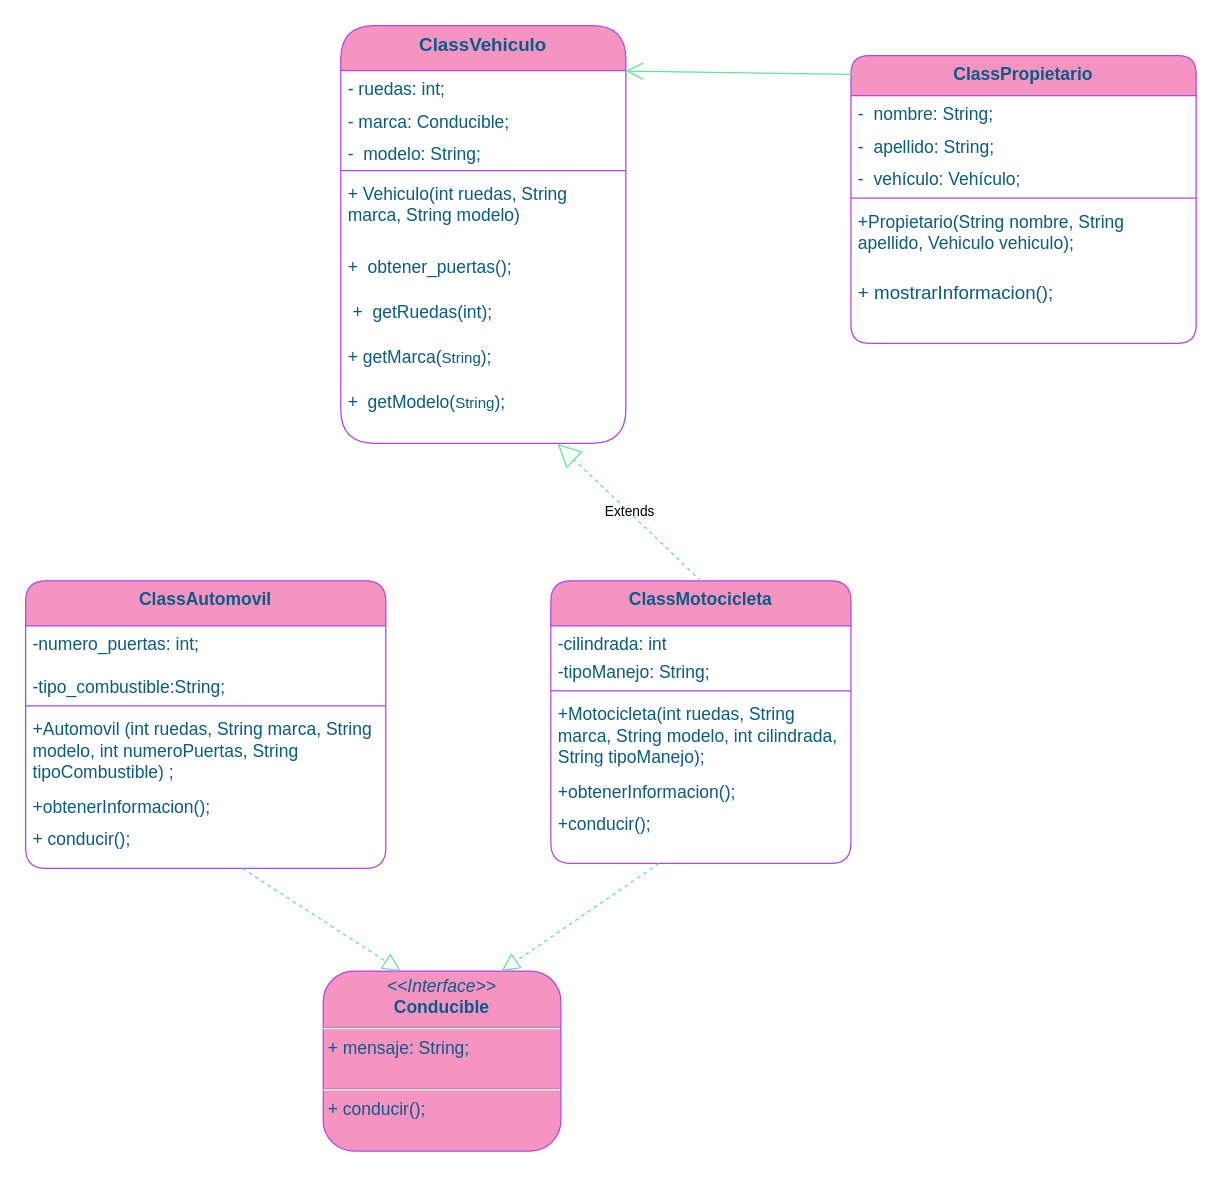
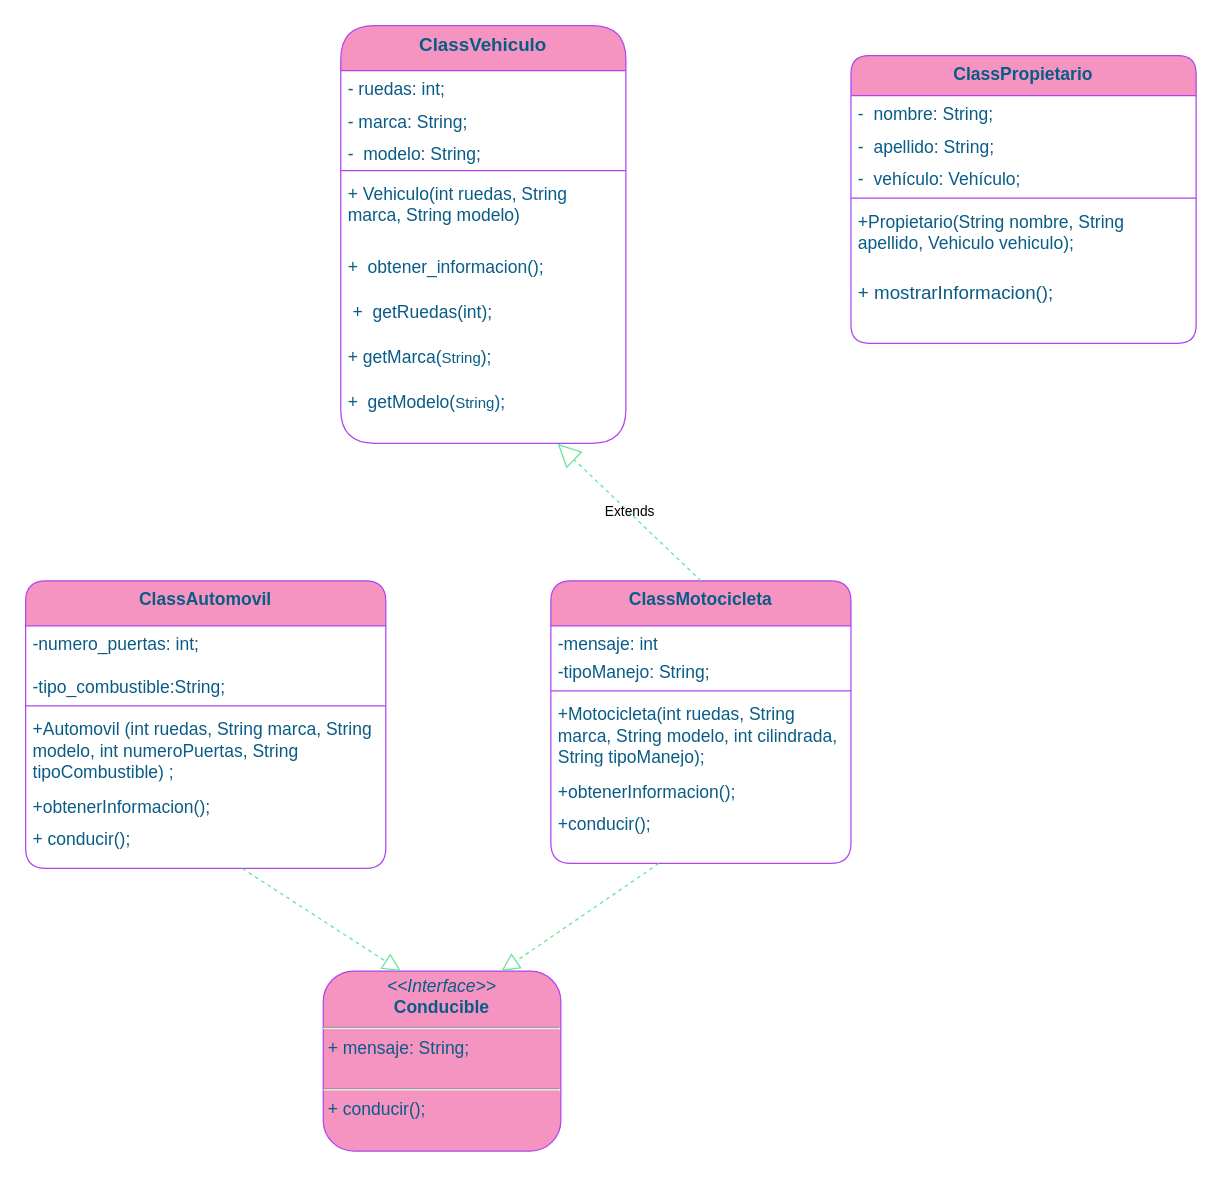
(740, 73) -> none
(422, 121) -> (408, 121)
(434, 266) -> (447, 266)
(614, 643) -> (607, 643)
